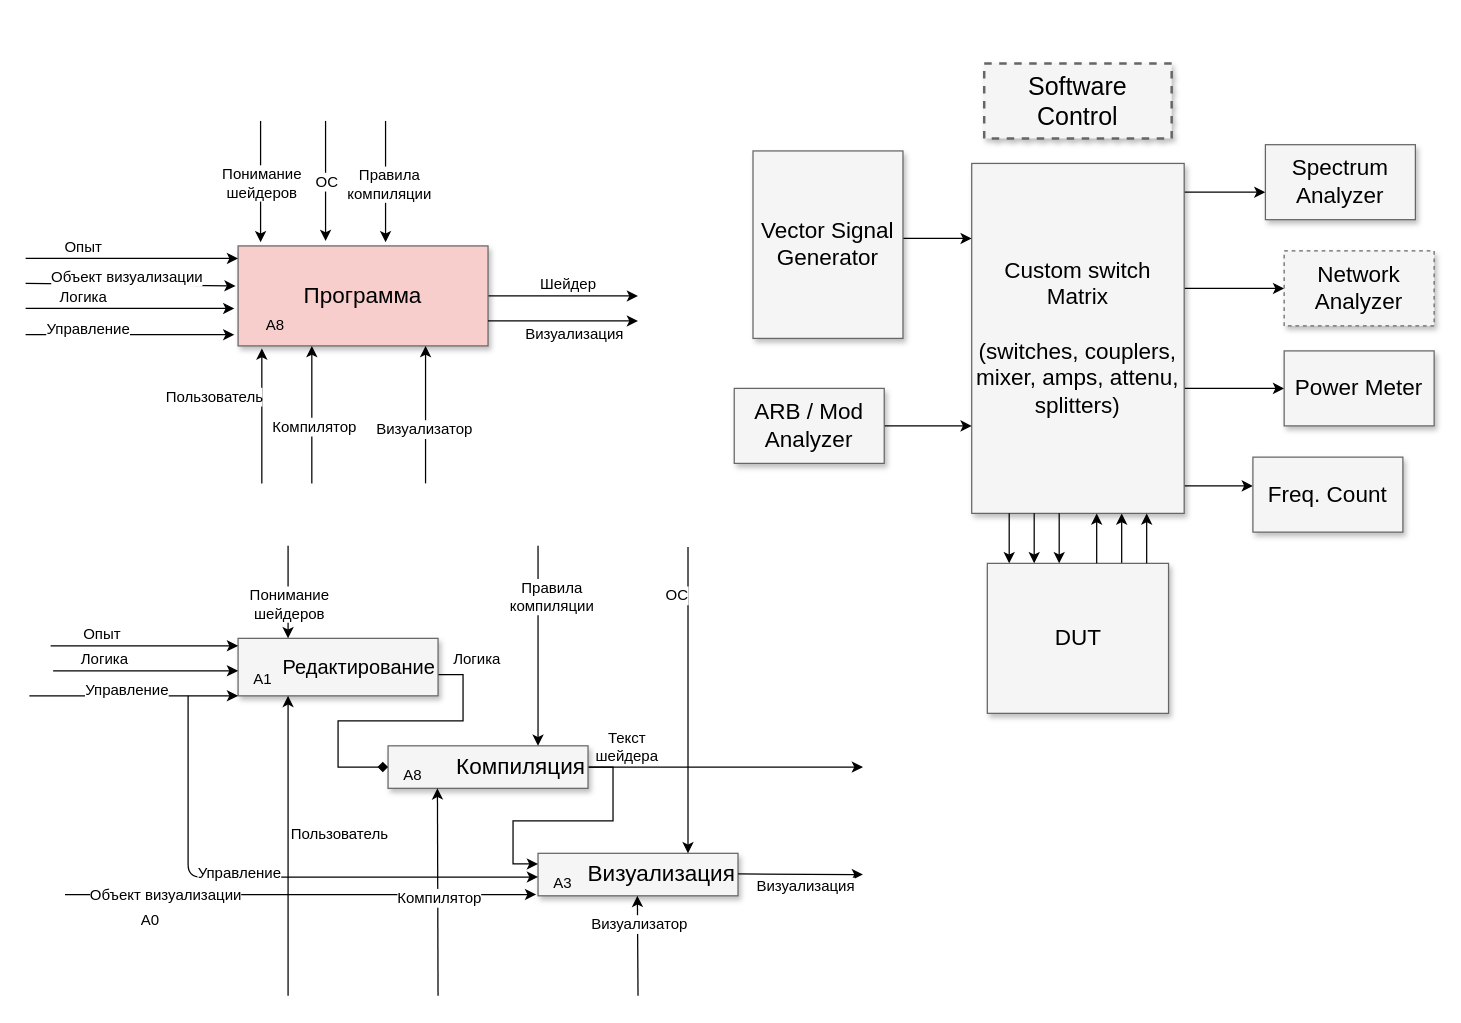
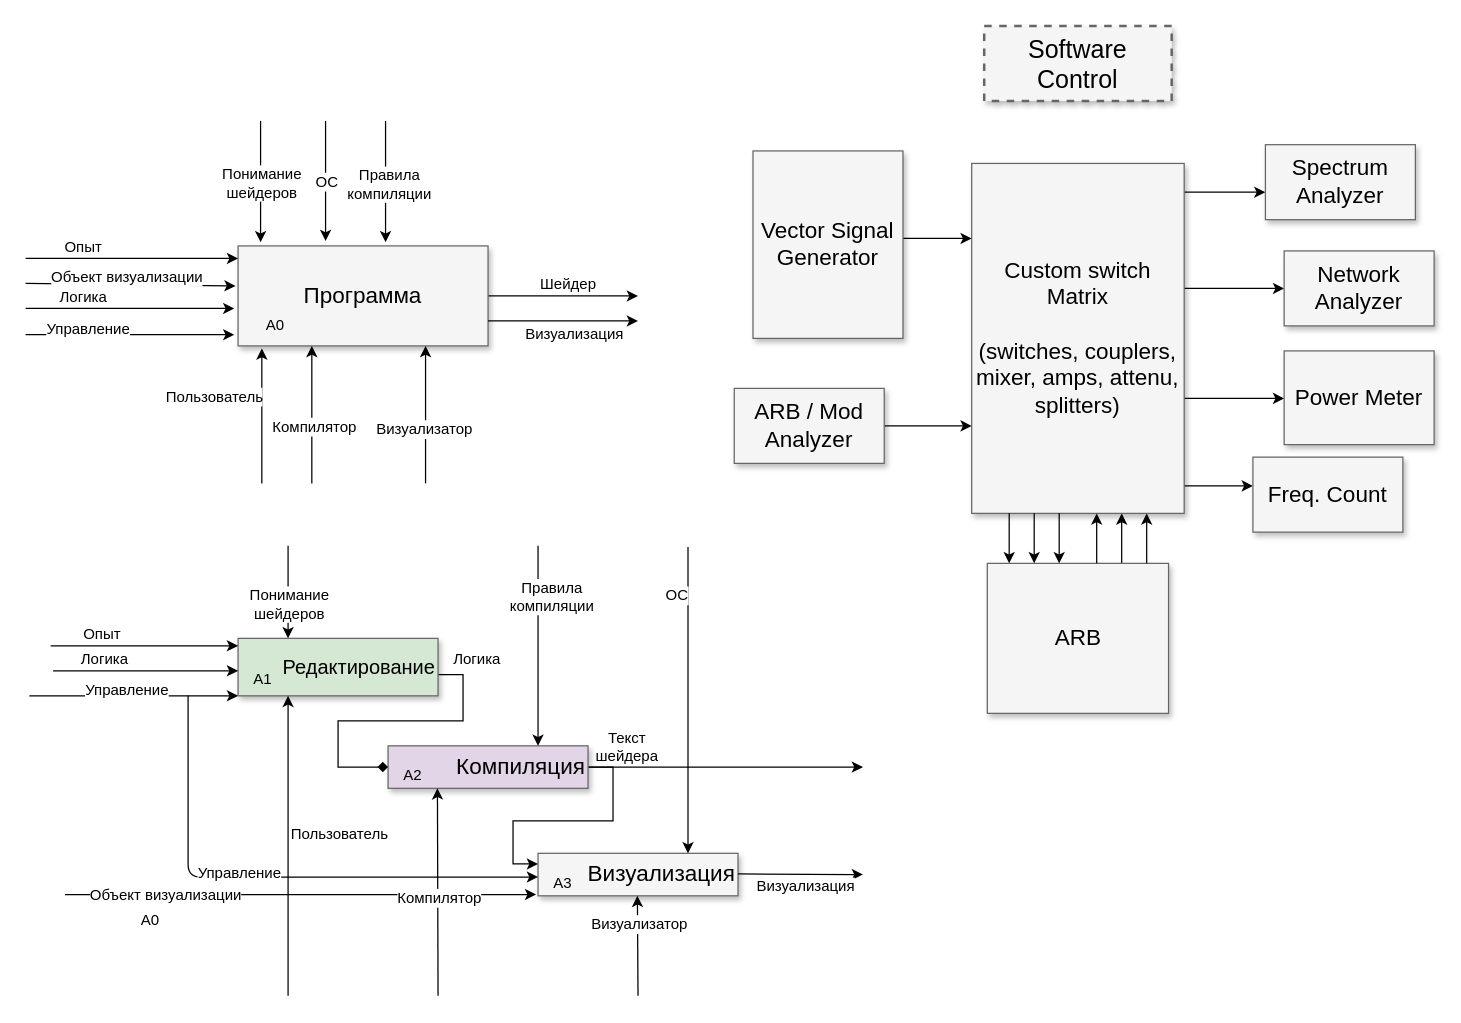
(1078, 101) -> (1078, 63)
(1359, 288) -> (1359, 288)
(363, 296) -> (363, 296)
(276, 326) -> (276, 326)
(1359, 388) -> (1359, 398)
(1079, 638) -> (1079, 638)
(338, 667) -> (338, 667)
(488, 767) -> (488, 767)
(413, 776) -> (413, 776)
